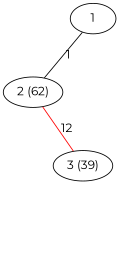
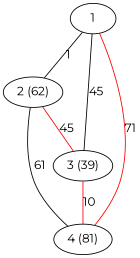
none -> (88, 92)
(67, 129) -> (67, 129)
none -> (83, 239)
